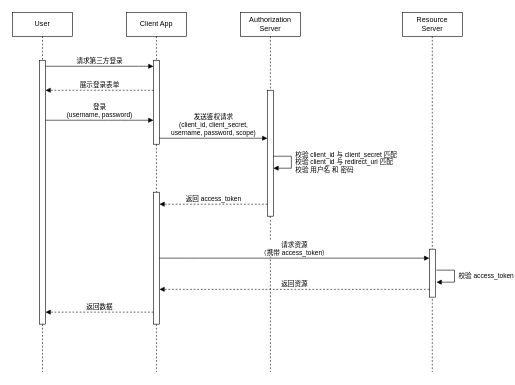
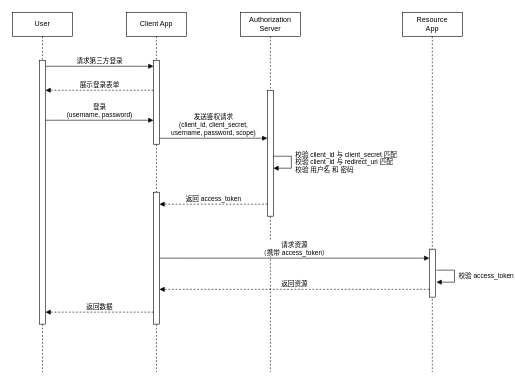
(432, 24) -> (432, 24)
